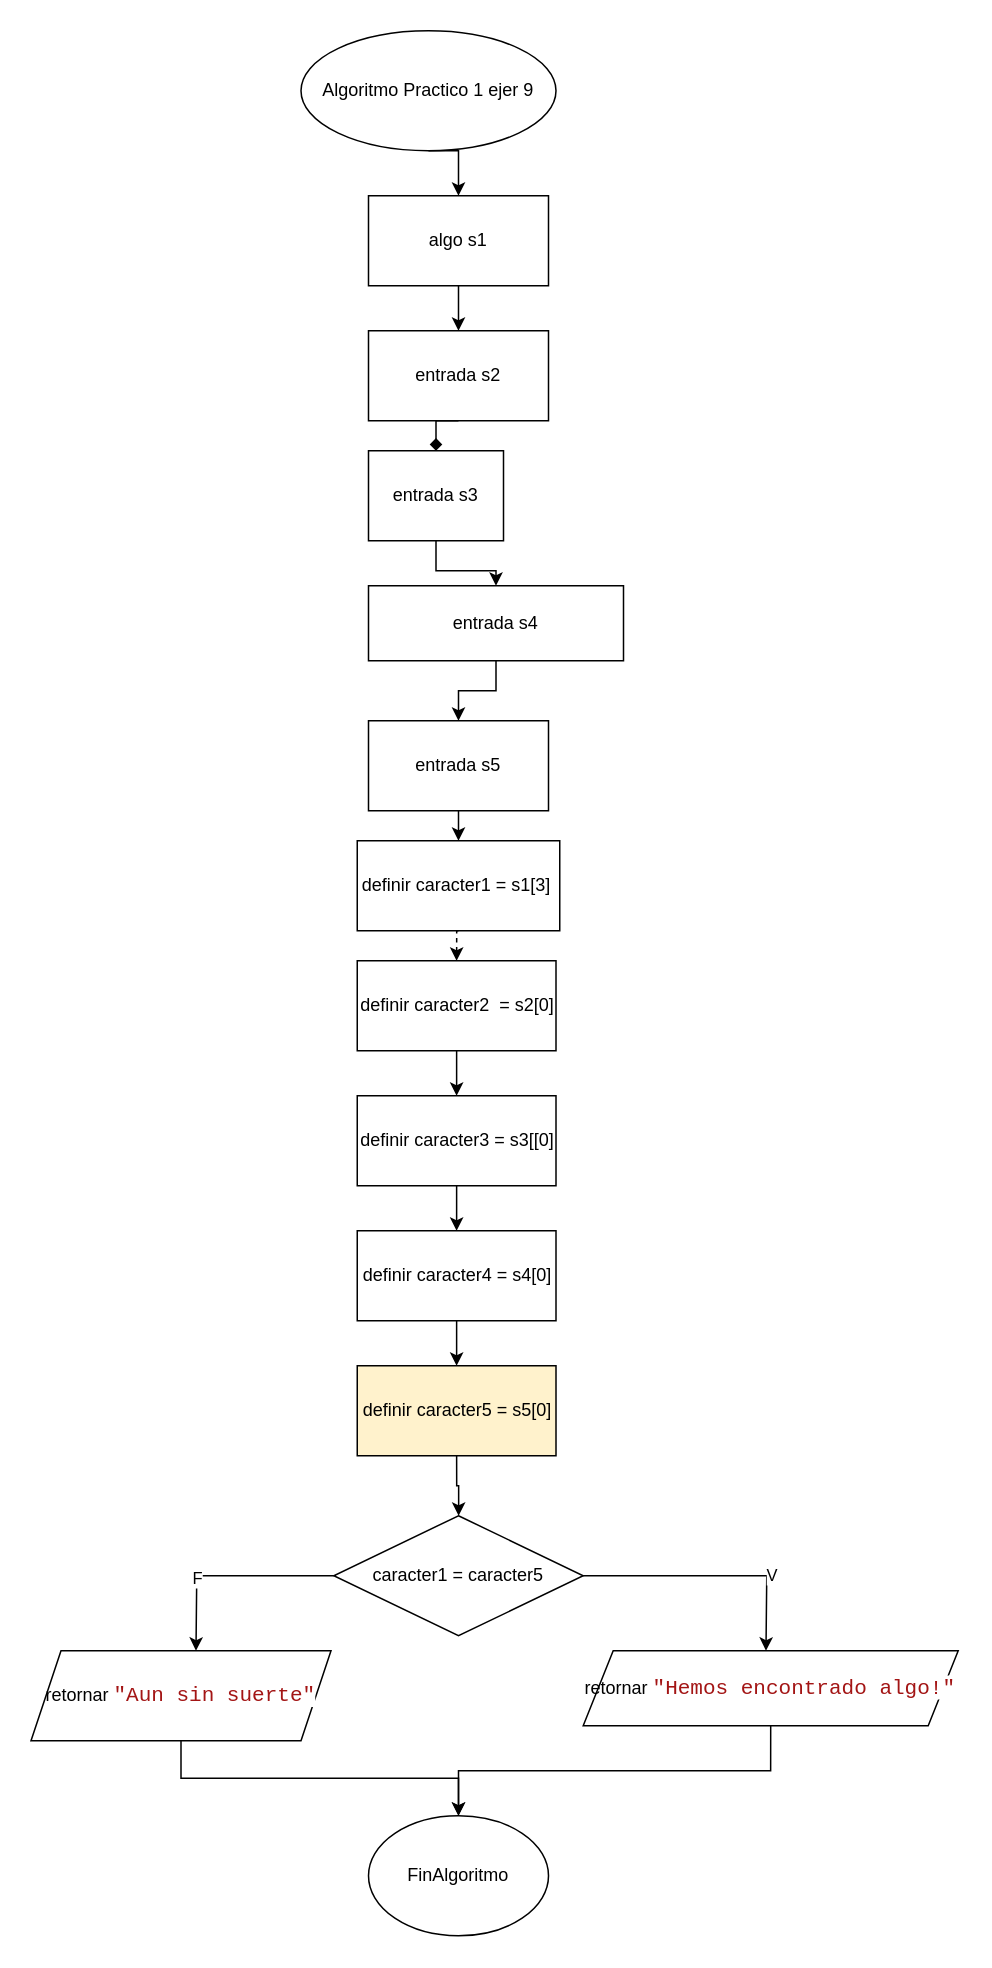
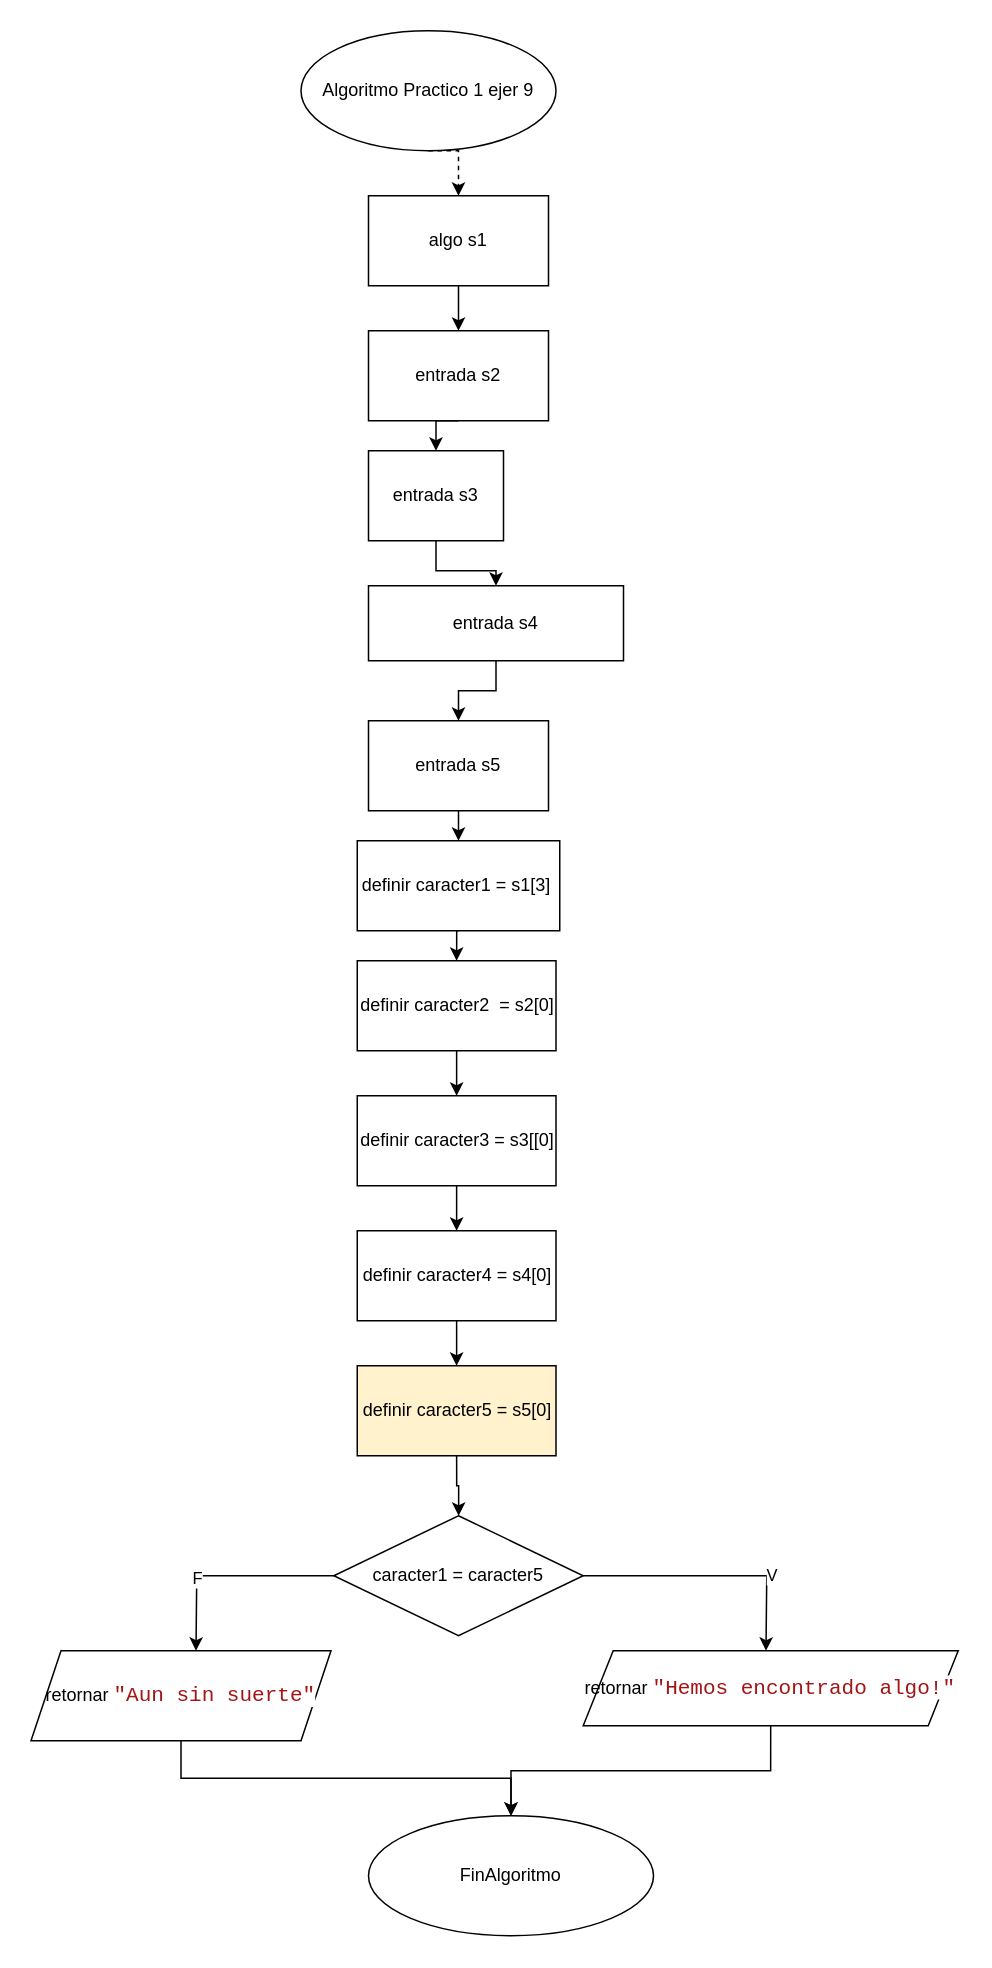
(458, 160) -> (458, 160)
(436, 438) -> (436, 439)
(456, 939) -> (456, 939)
(458, 1876) -> (511, 1876)
